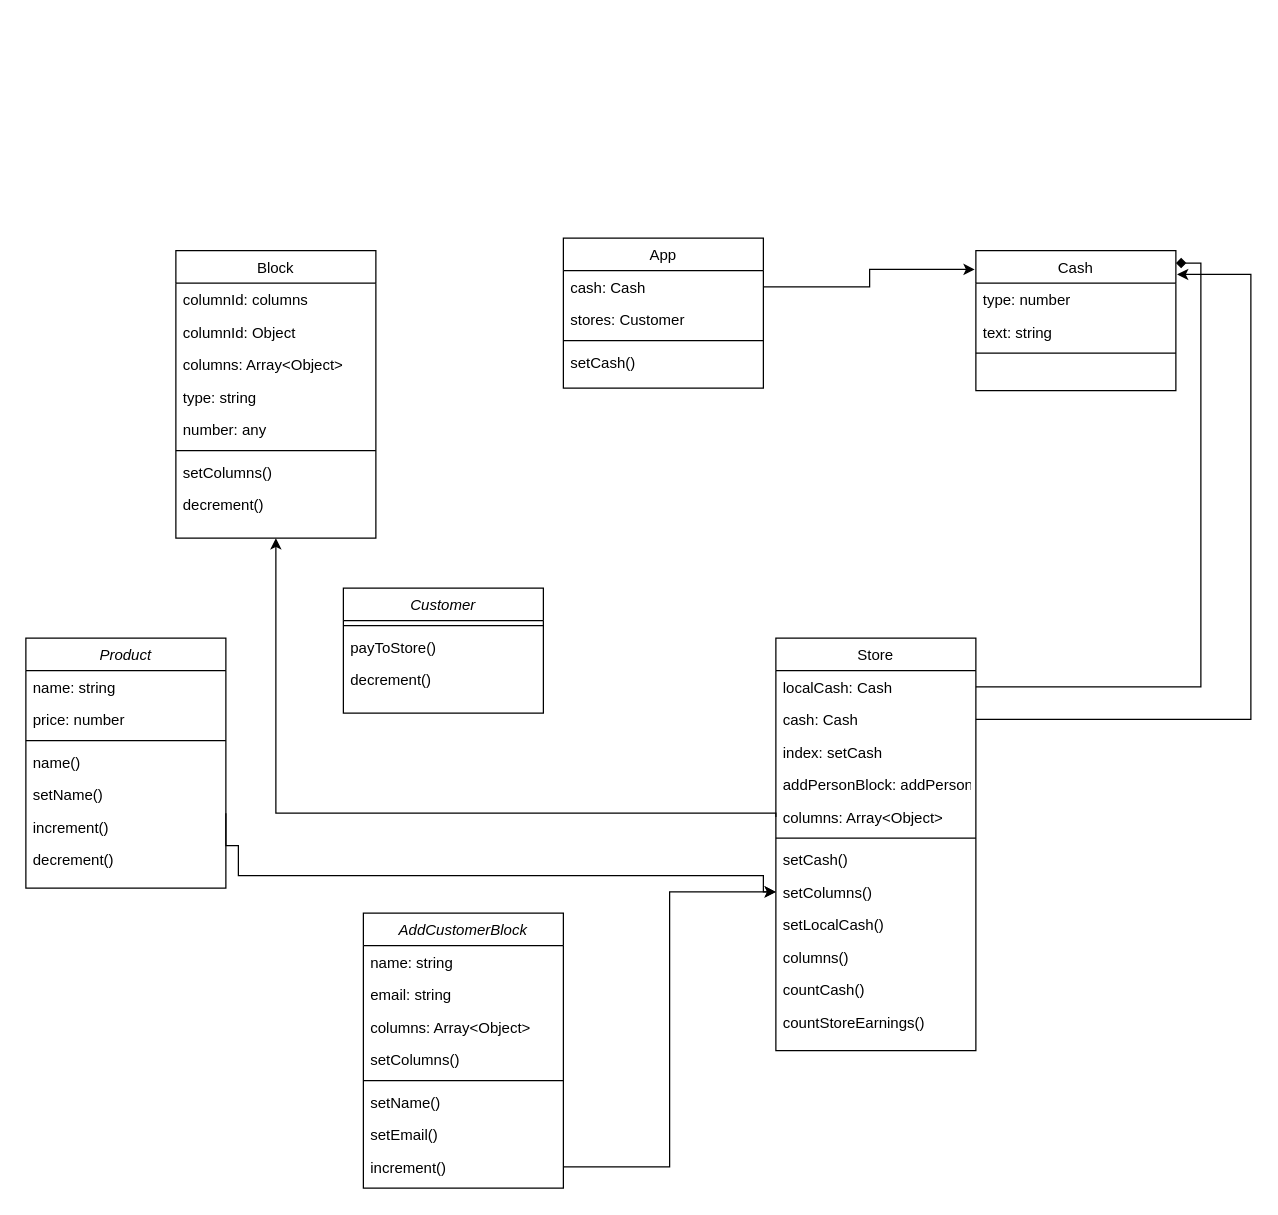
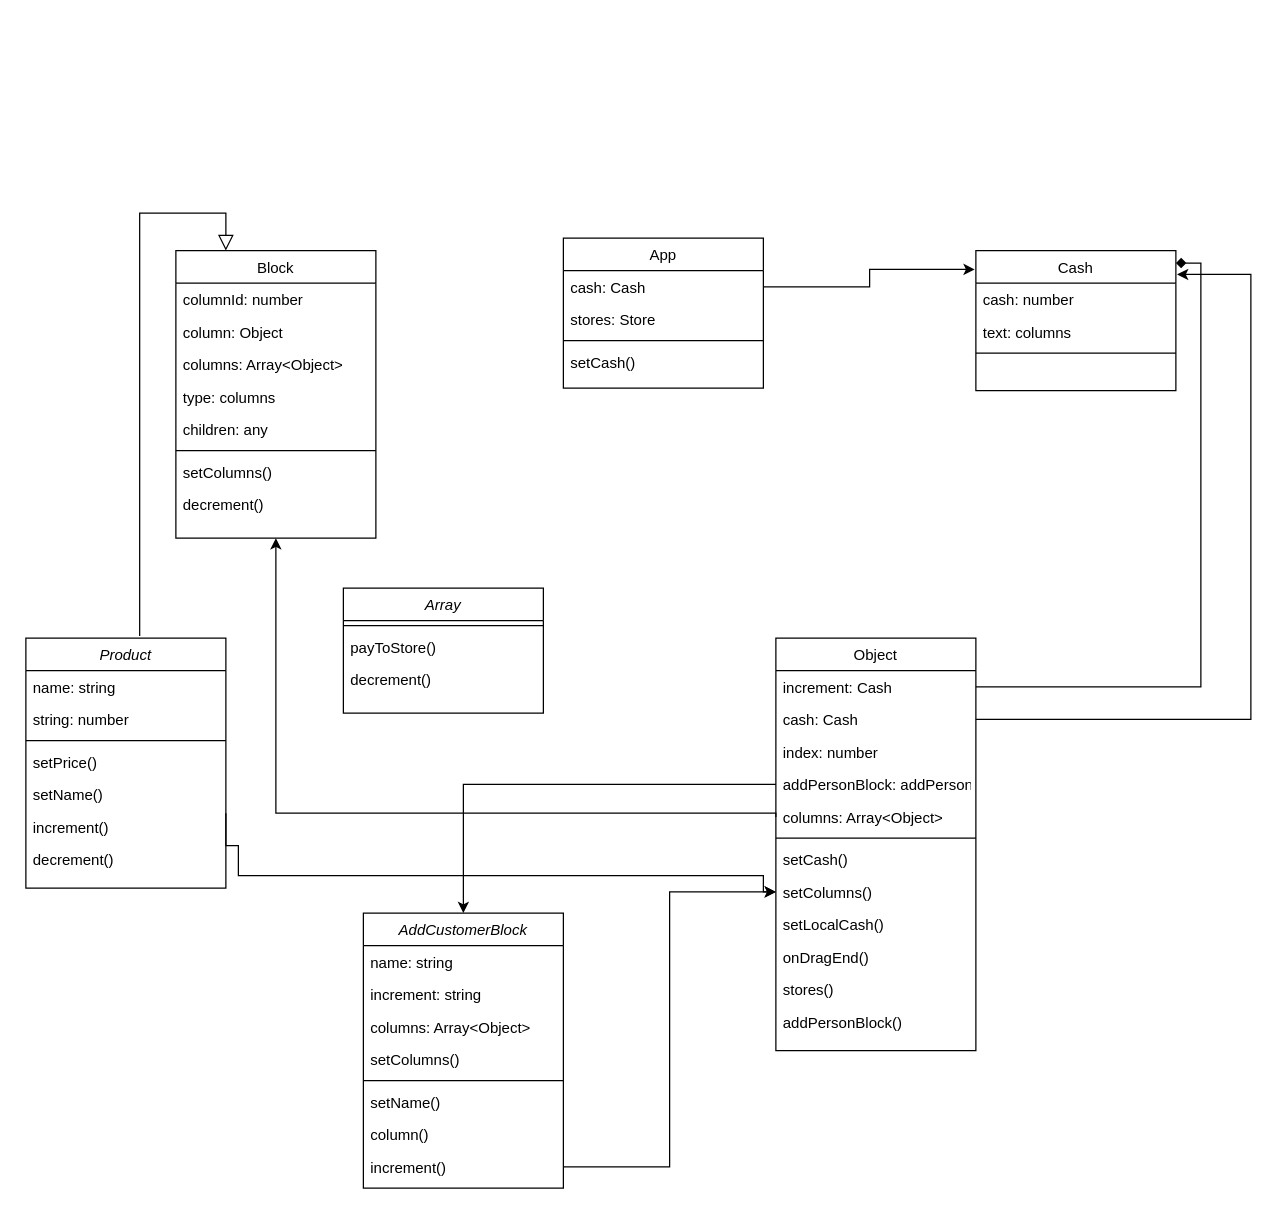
(246, 300) -> (244, 300)
(1029, 300) -> (1029, 300)
(633, 320) -> (621, 320)
(244, 333) -> (235, 333)
(1027, 333) -> (1031, 333)
none -> (139, 370)
(227, 398) -> (231, 398)
(225, 430) -> (229, 430)
(443, 605) -> (443, 605)
(875, 655) -> (875, 655)
(838, 688) -> (840, 688)
(81, 720) -> (85, 720)
(835, 753) -> (831, 753)
(58, 763) -> (73, 763)
none -> (558, 784)
(818, 958) -> (829, 958)
(829, 990) -> (816, 990)
(415, 995) -> (434, 995)
(865, 1023) -> (848, 1023)
(408, 1135) -> (402, 1135)
